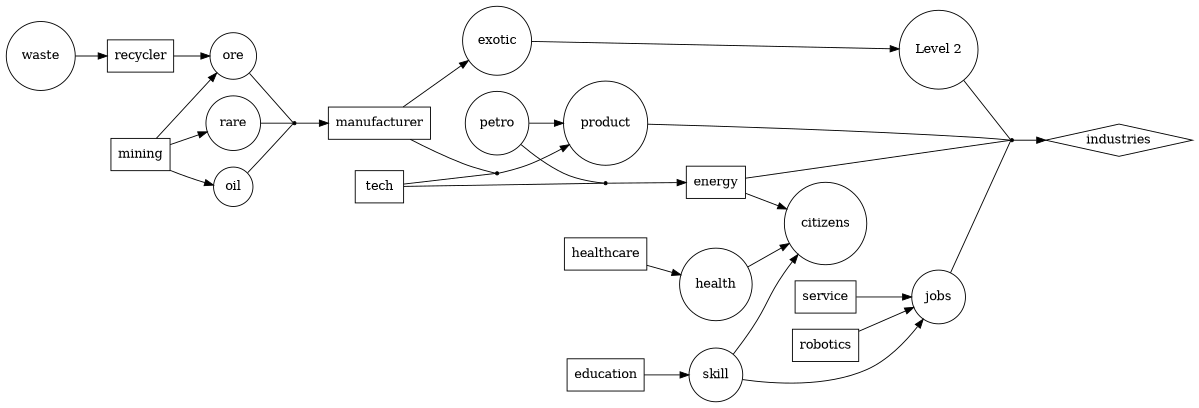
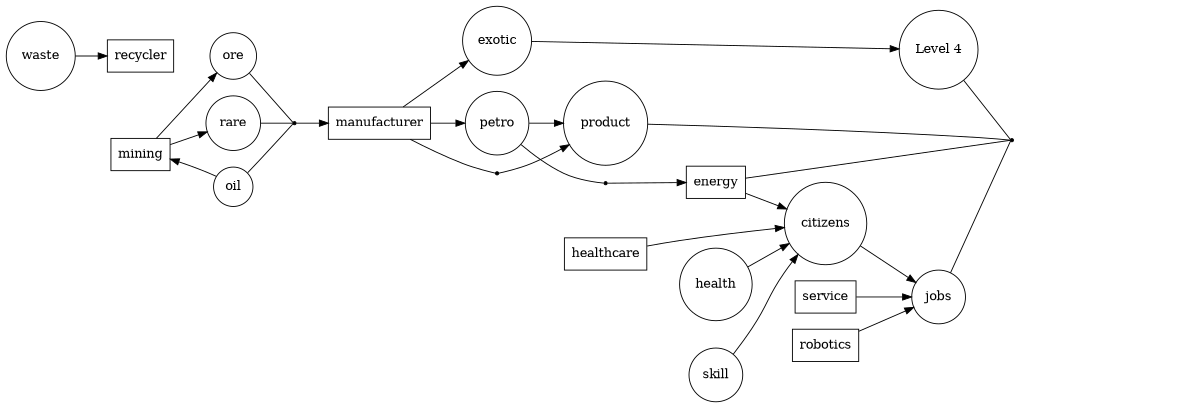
(939, 50) -> (939, 50)
(187, 56) -> none
none -> (443, 123)
(1119, 140) -> none
(187, 177) -> (198, 169)
(379, 187) -> none
(660, 269) -> (711, 236)
(606, 375) -> none
(839, 378) -> (884, 262)
